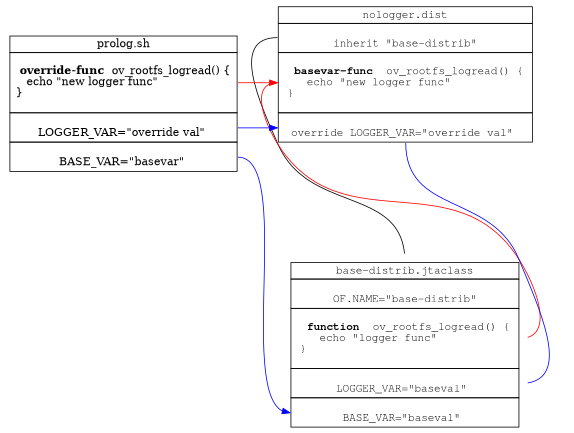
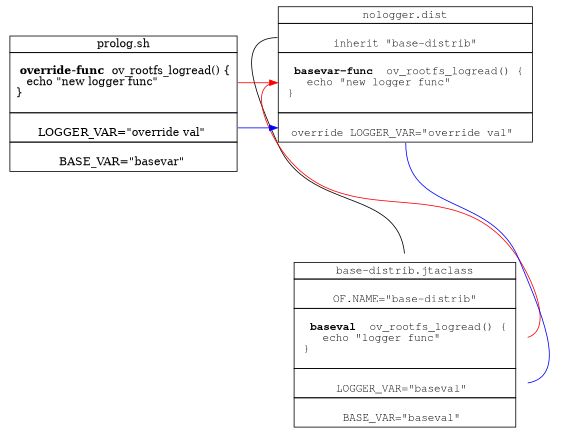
(264, 281) -> none
(333, 327) -> (333, 327)
